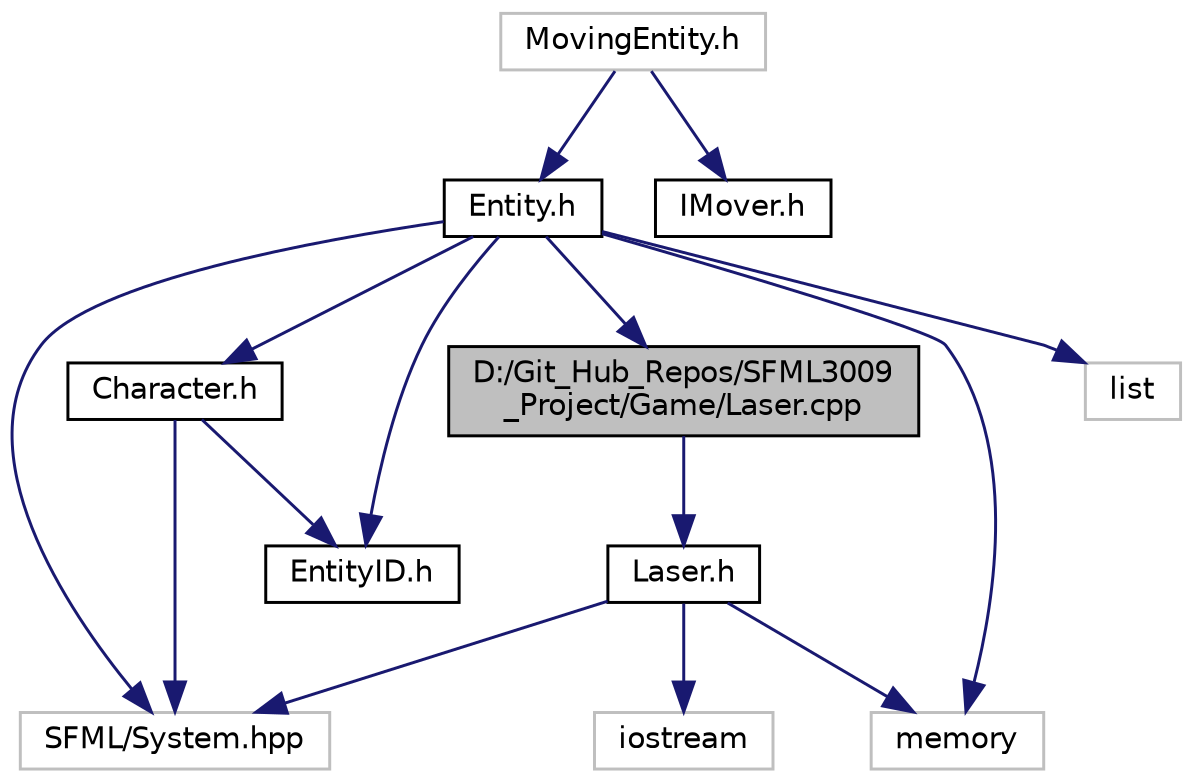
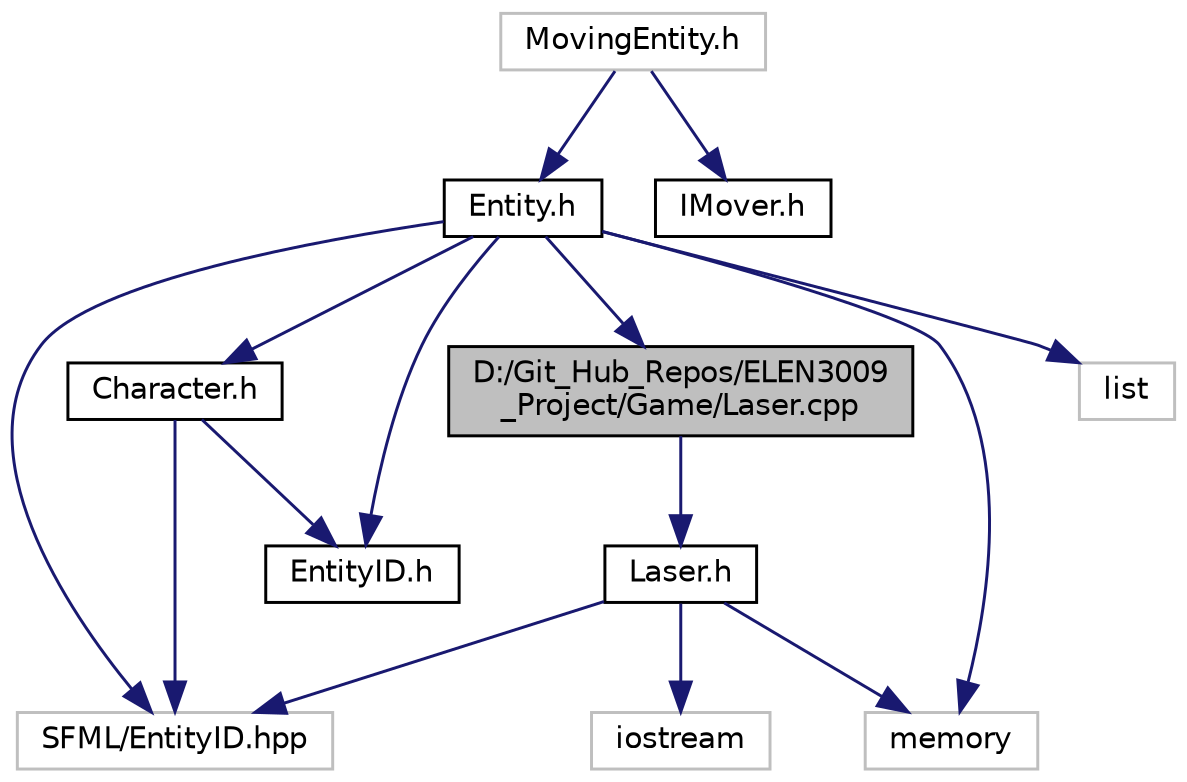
(684, 391) -> (681, 391)
(175, 741) -> (175, 741)
